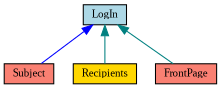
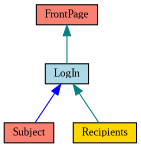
(150, 47) -> (67, 50)
